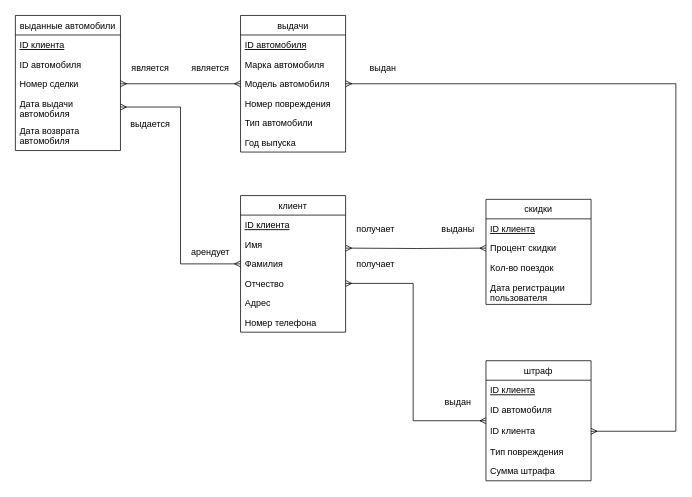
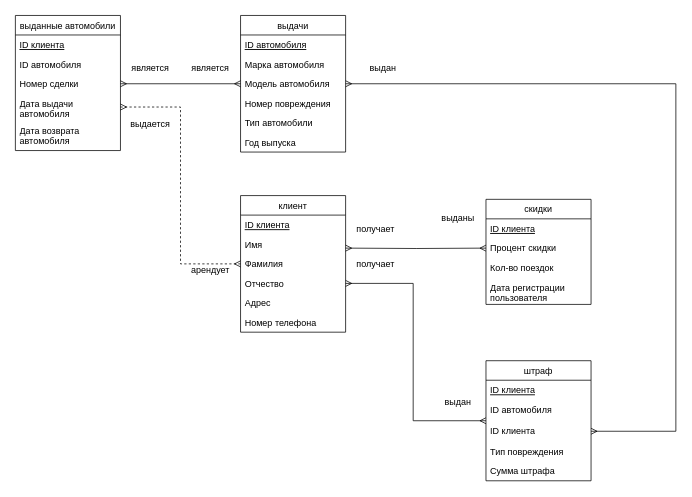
(180, 185) -> (180, 185)
(458, 229) -> (458, 218)
(210, 252) -> (210, 270)
